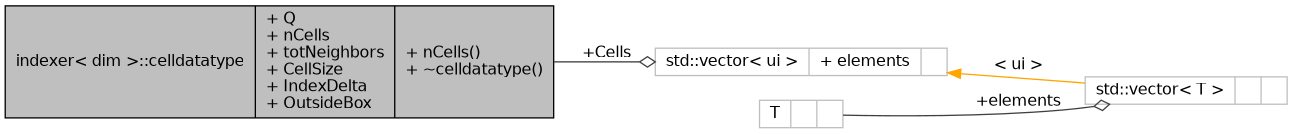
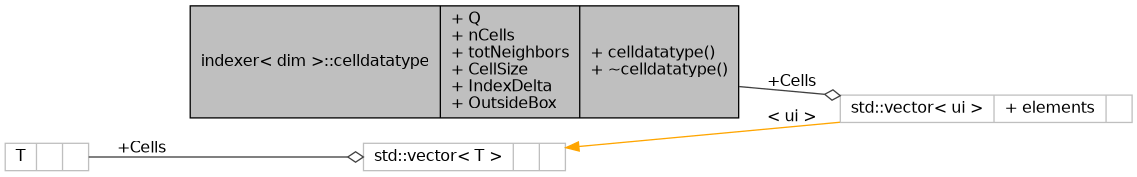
(443, 53) -> (653, 53)
(1023, 78) -> (709, 134)
(1016, 102) -> (139, 149)
